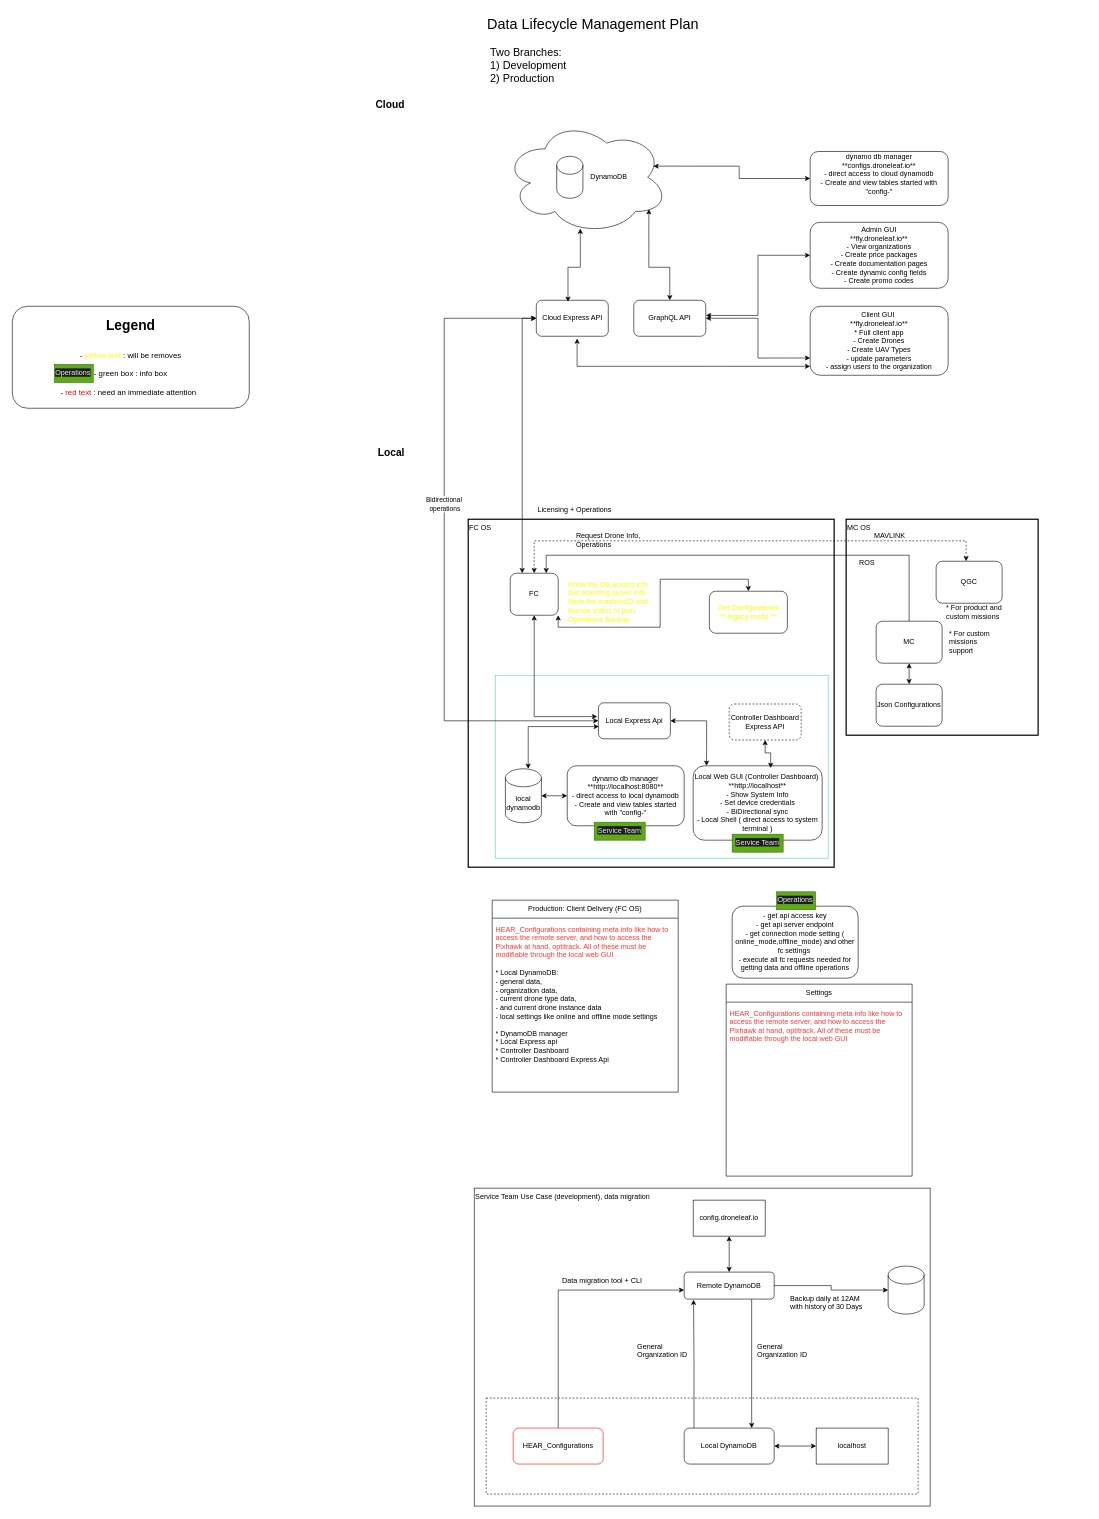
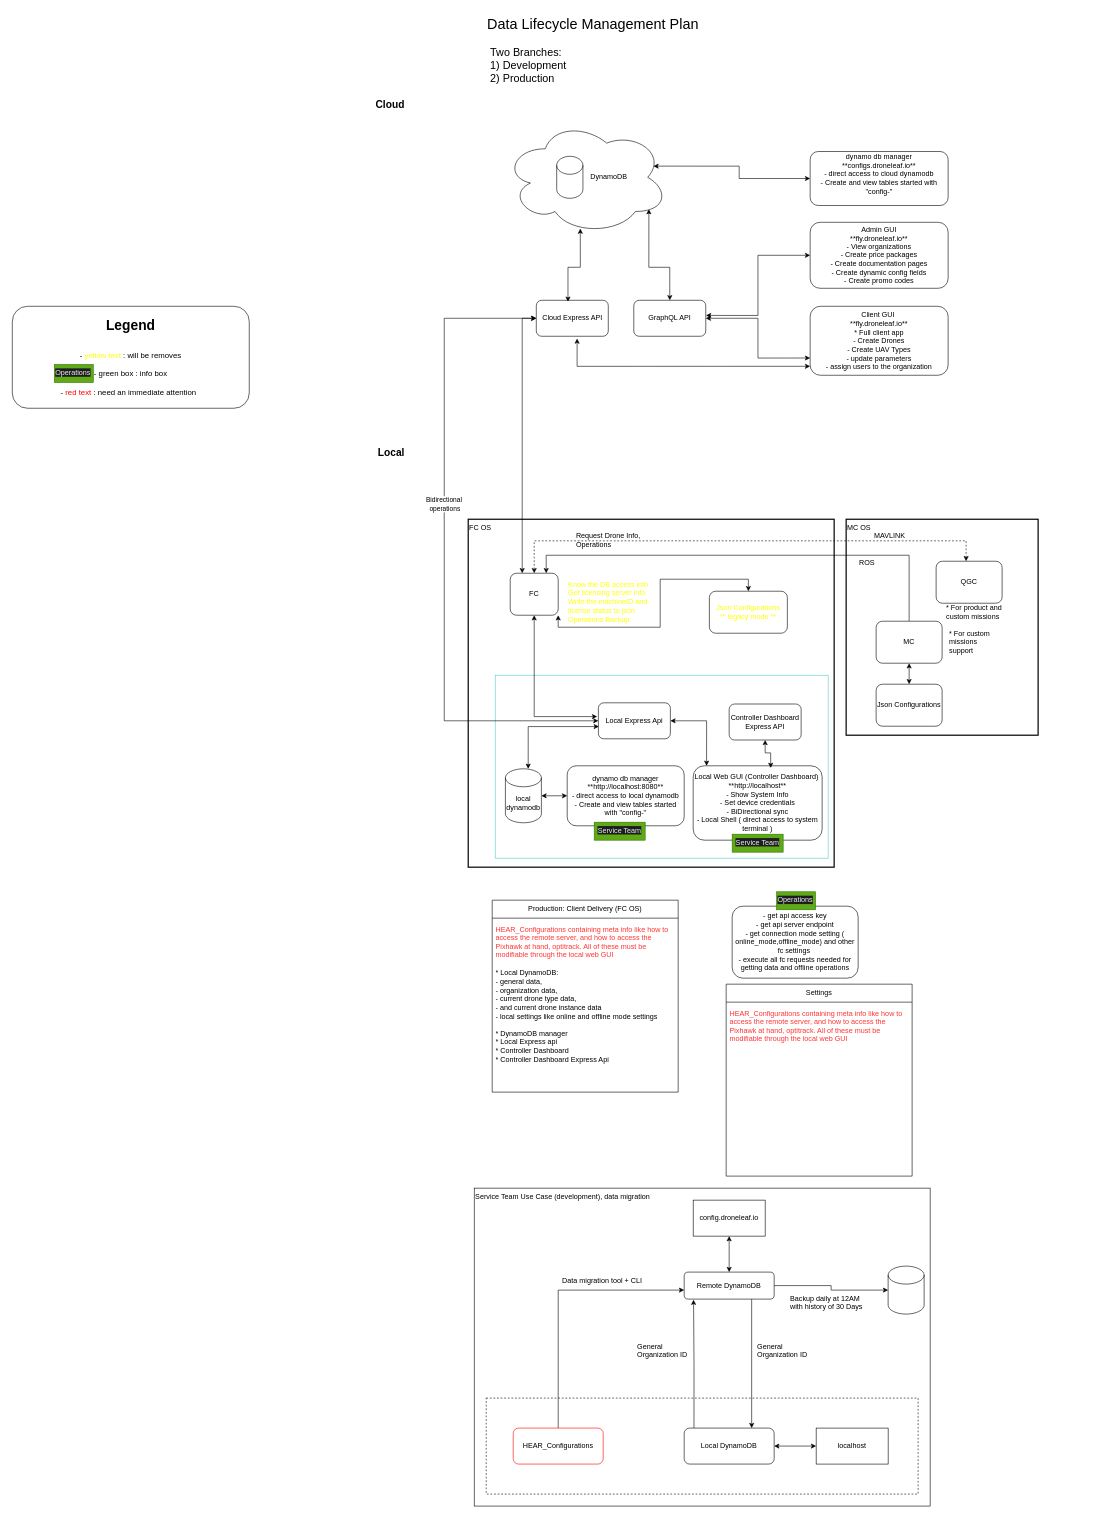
(585, 510) -> none
(749, 612) -> (749, 612)
(765, 722) -> (765, 722)
